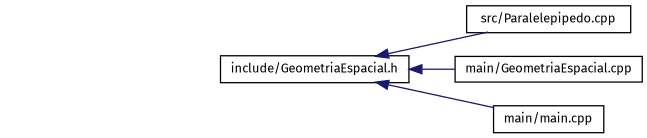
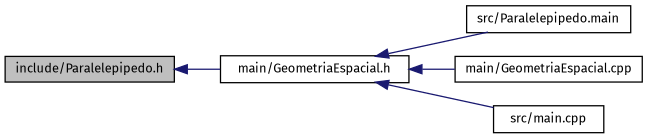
(549, 19) -> (549, 19)
none -> (90, 69)
(315, 69) -> (315, 69)
(549, 119) -> (549, 119)
